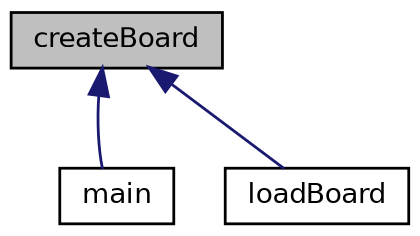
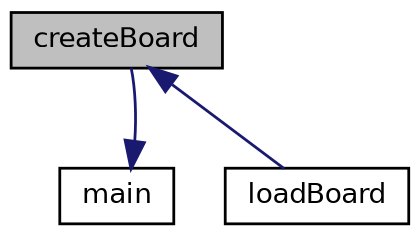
(98, 132) -> (135, 104)
